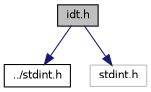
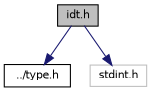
(37, 76) -> (37, 76)
